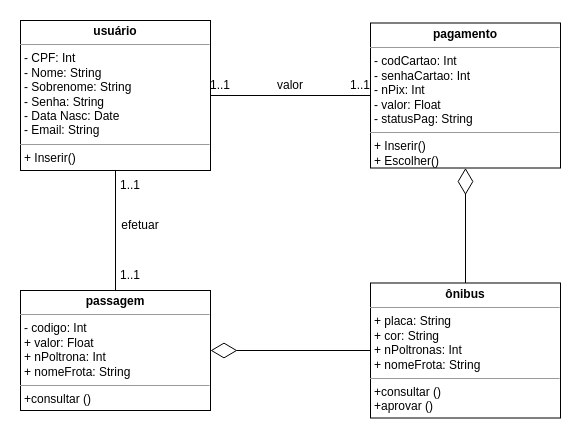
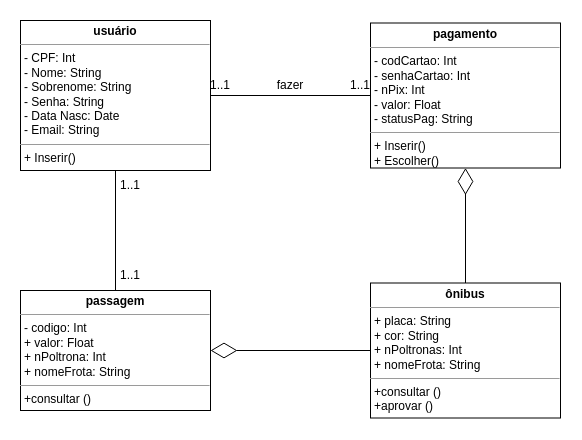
(291, 86) -> (291, 86)
(141, 226) -> none
